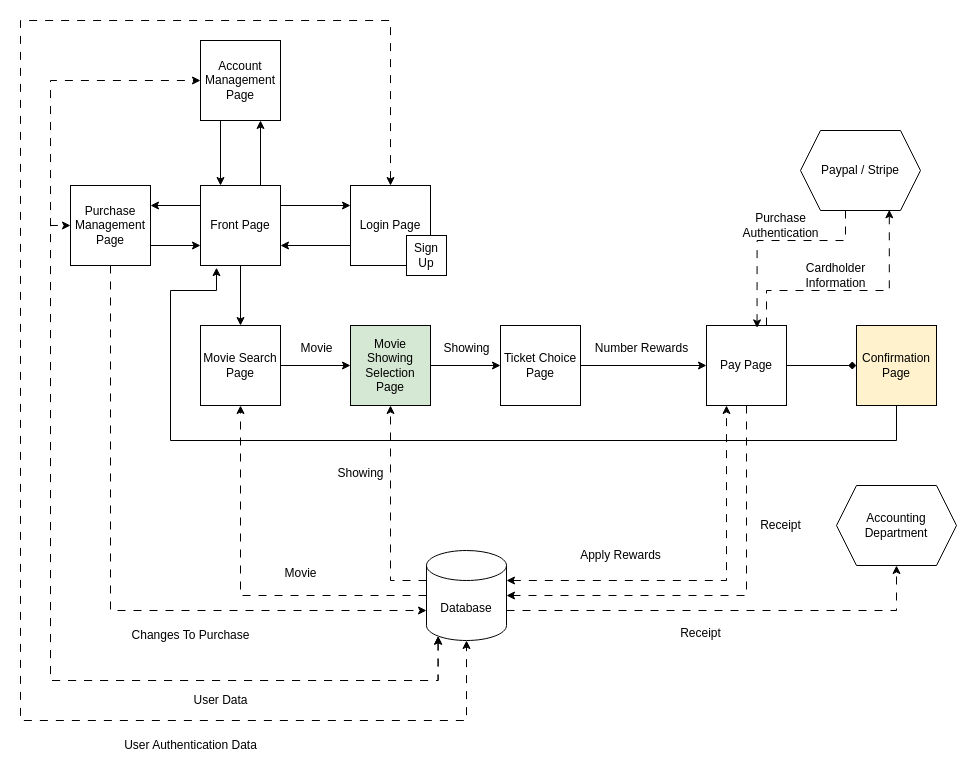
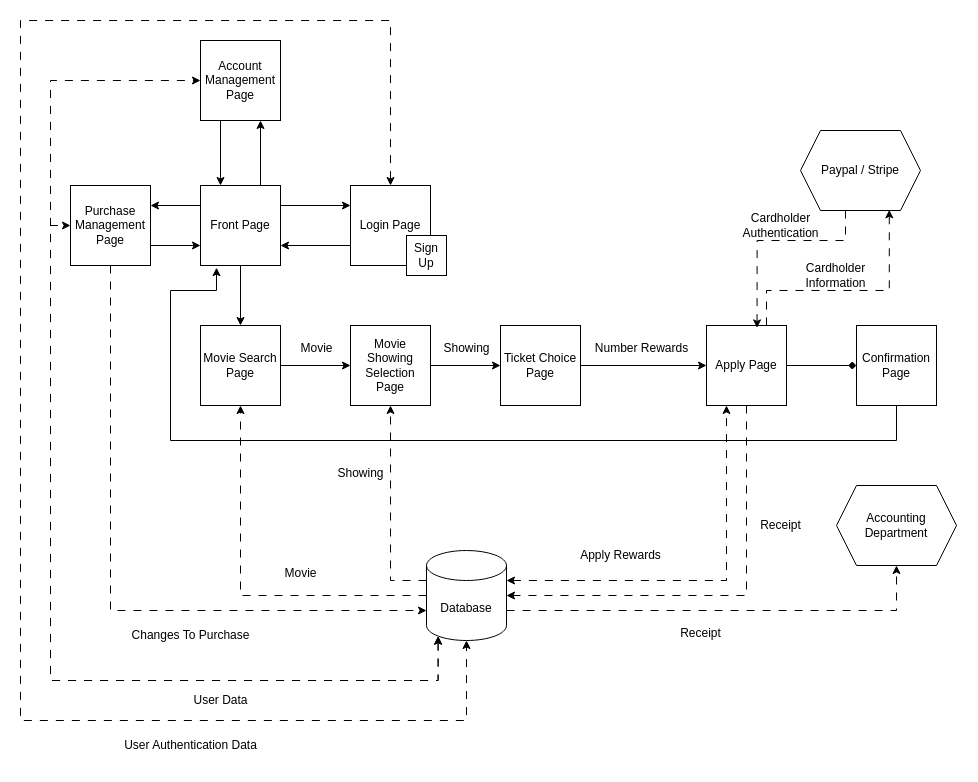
(781, 226) -> (781, 226)
(391, 366) -> (391, 366)
(747, 366) -> (747, 366)
(897, 366) -> (897, 366)
